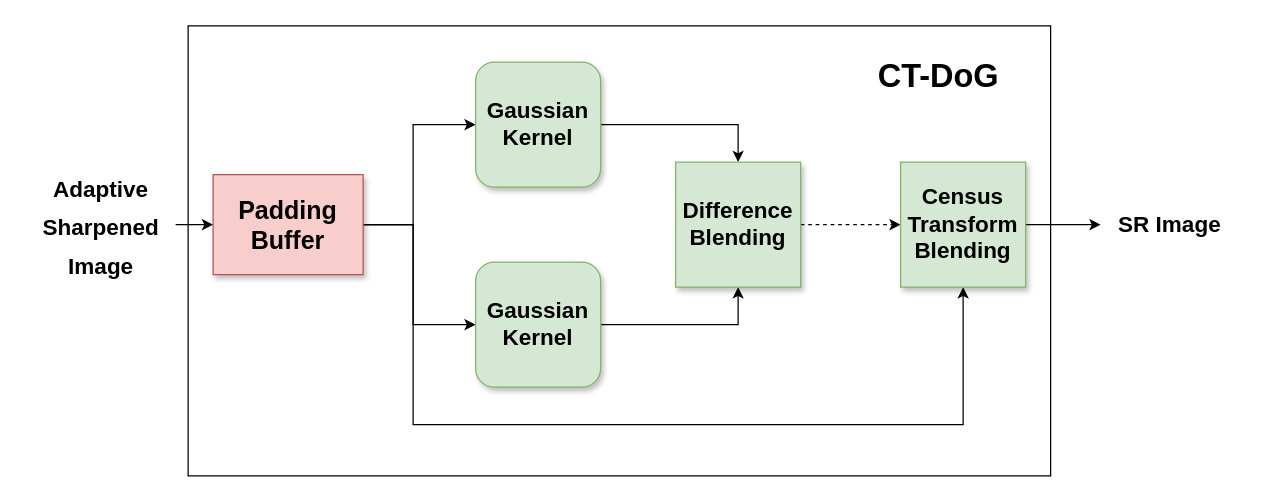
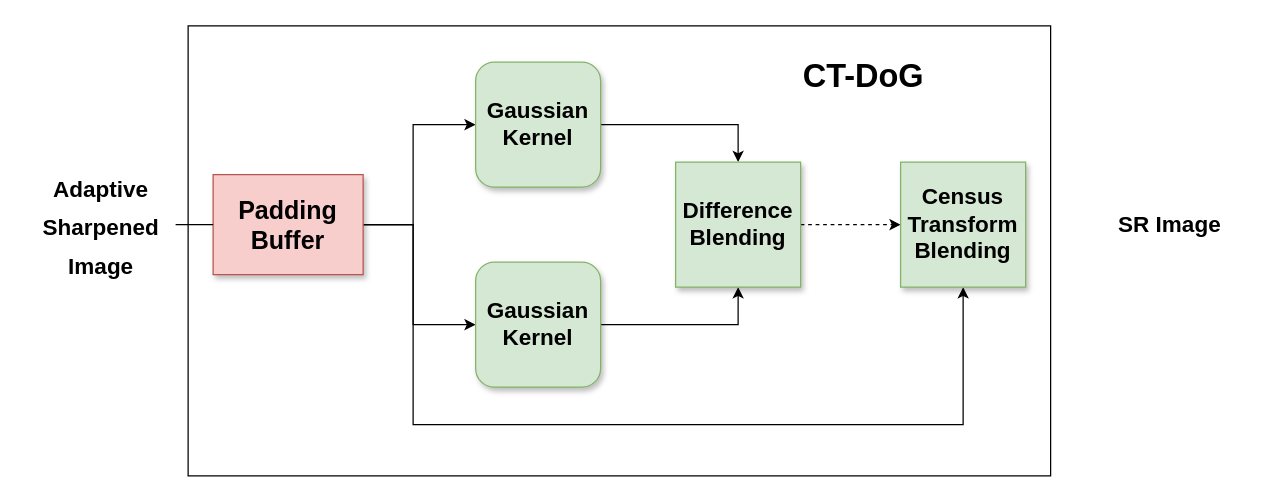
(938, 76) -> (863, 76)
(203, 224) -> (206, 224)
(1059, 224) -> none
